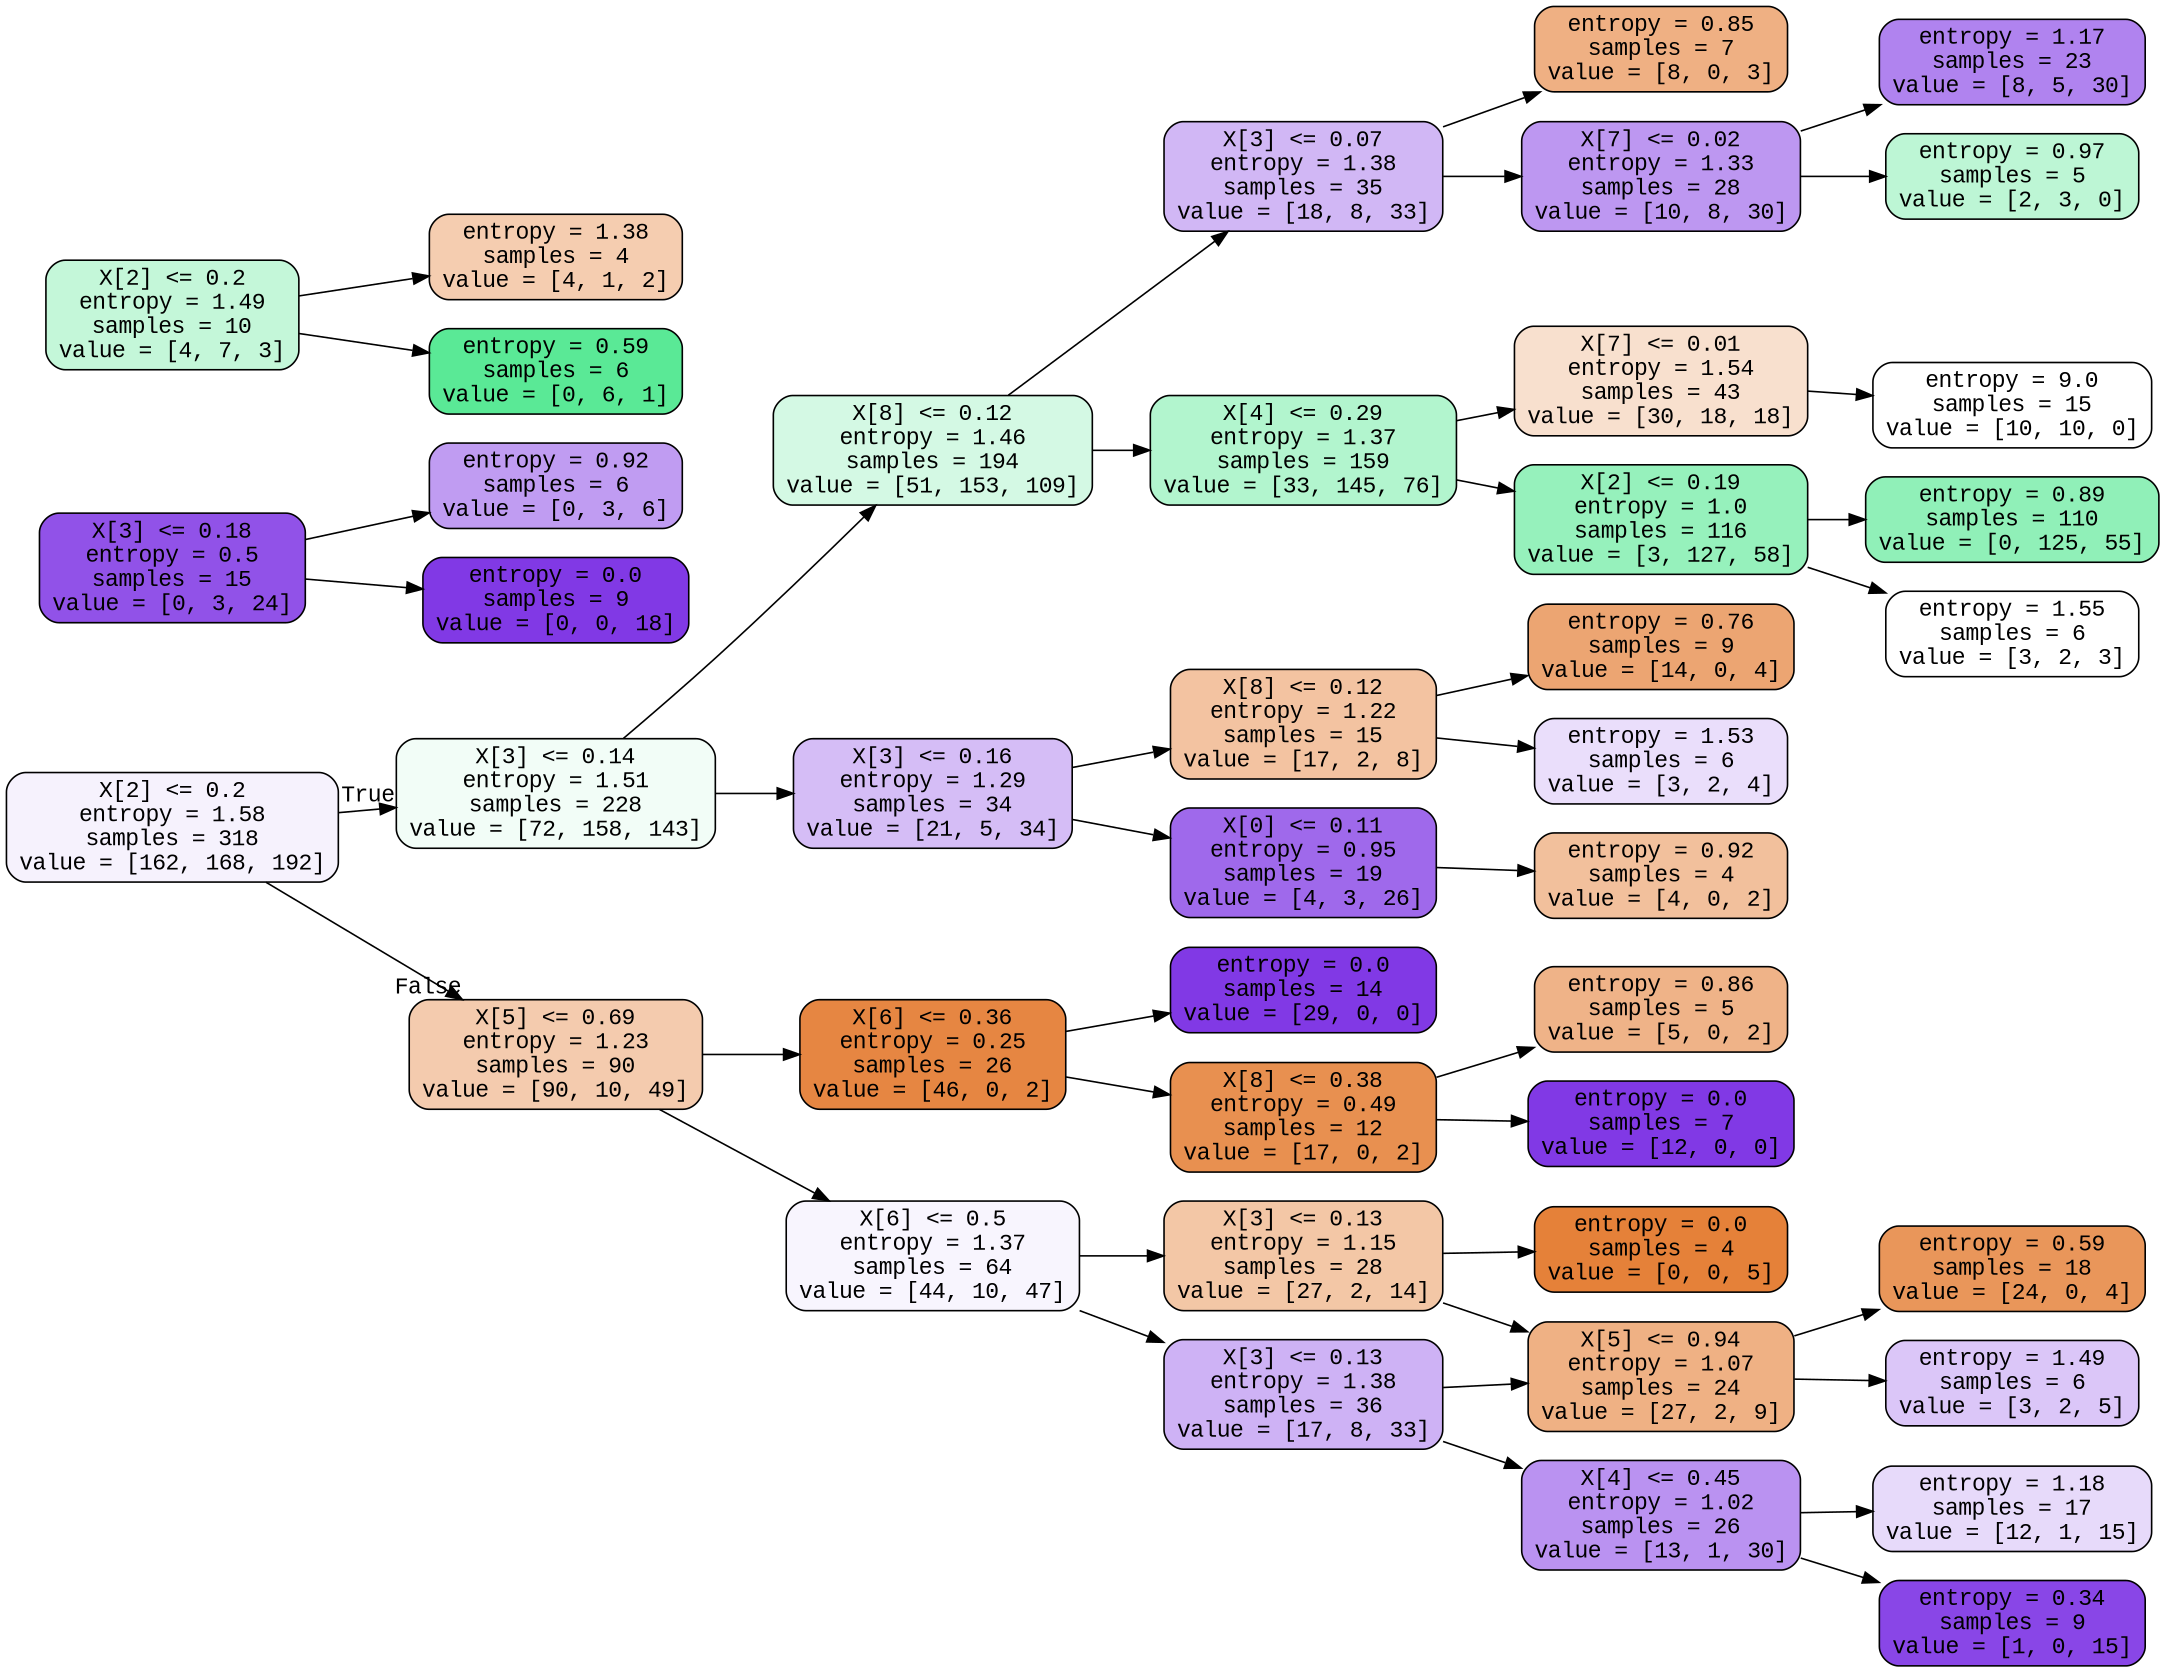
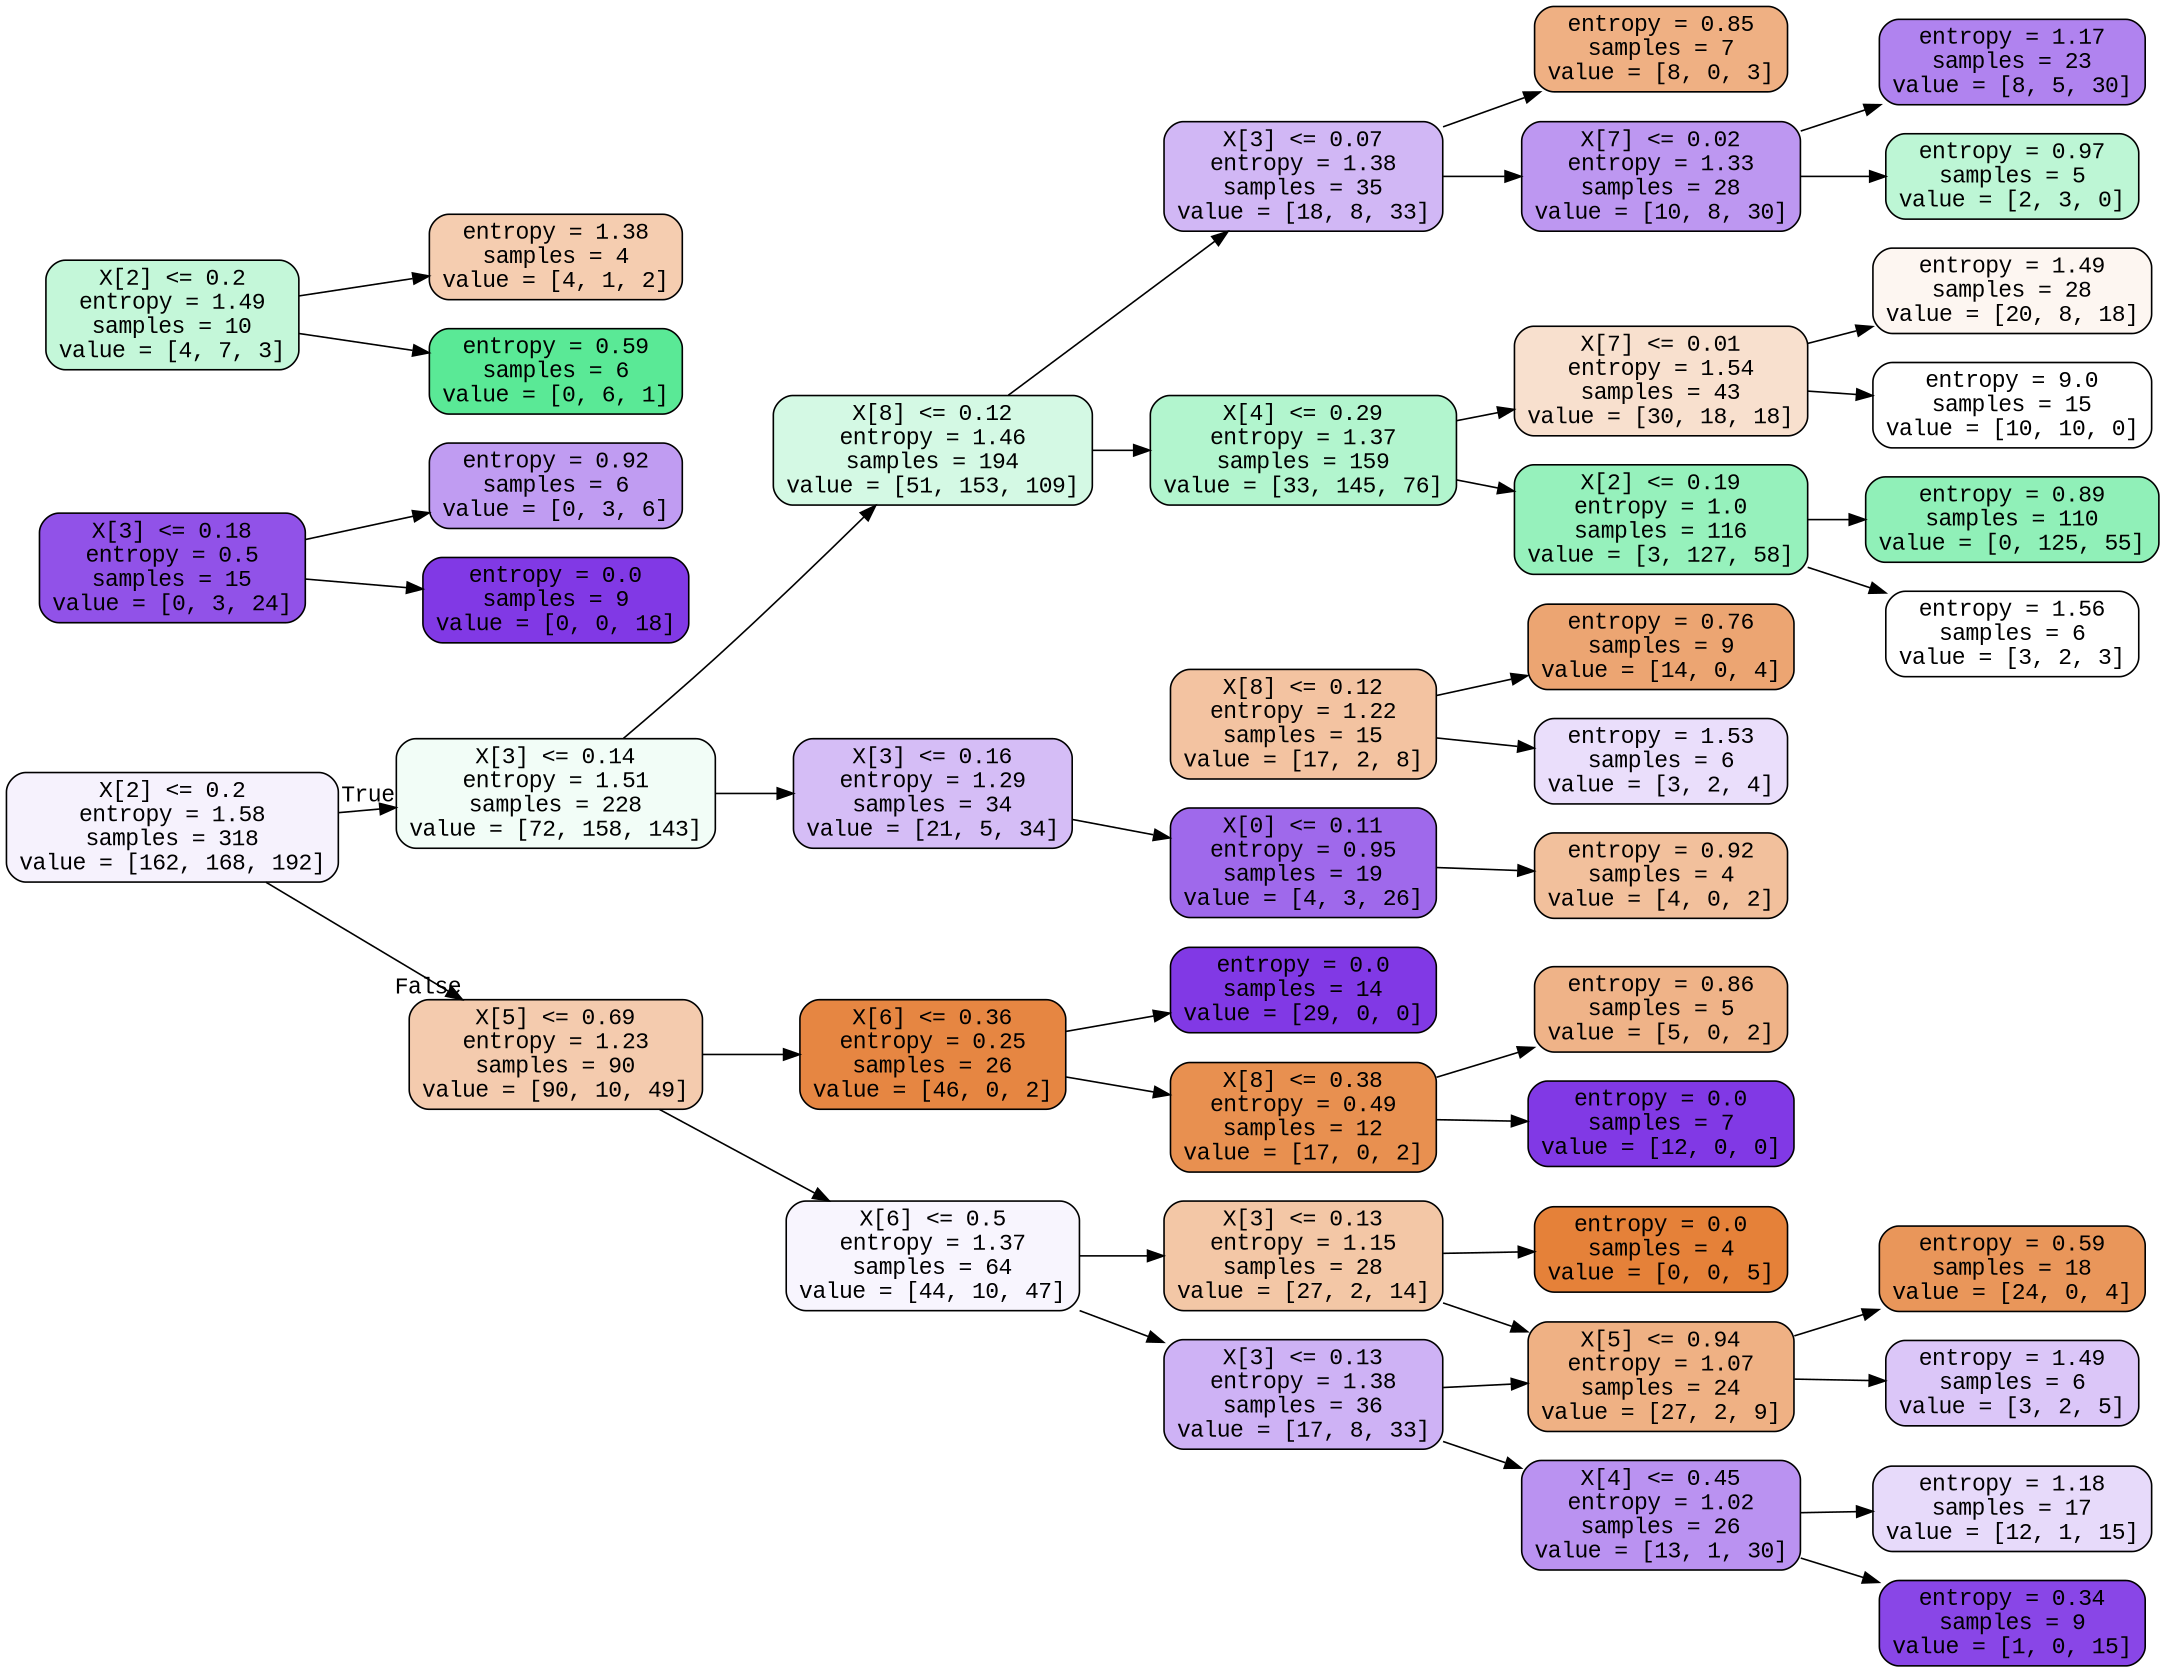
none -> (2012, 291)
(2012, 634) -> (2012, 634)
(1113, 760) -> none
